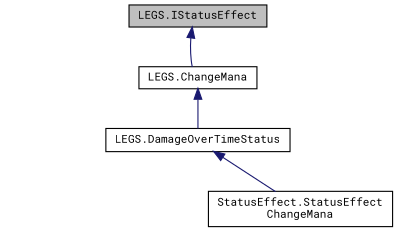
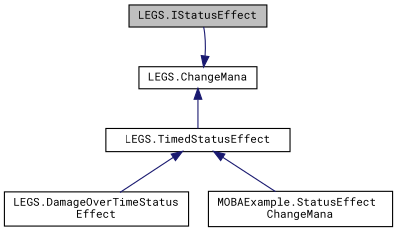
(191, 53) -> (205, 41)
(198, 140) -> (198, 140)
none -> (96, 209)
(301, 209) -> (301, 209)
